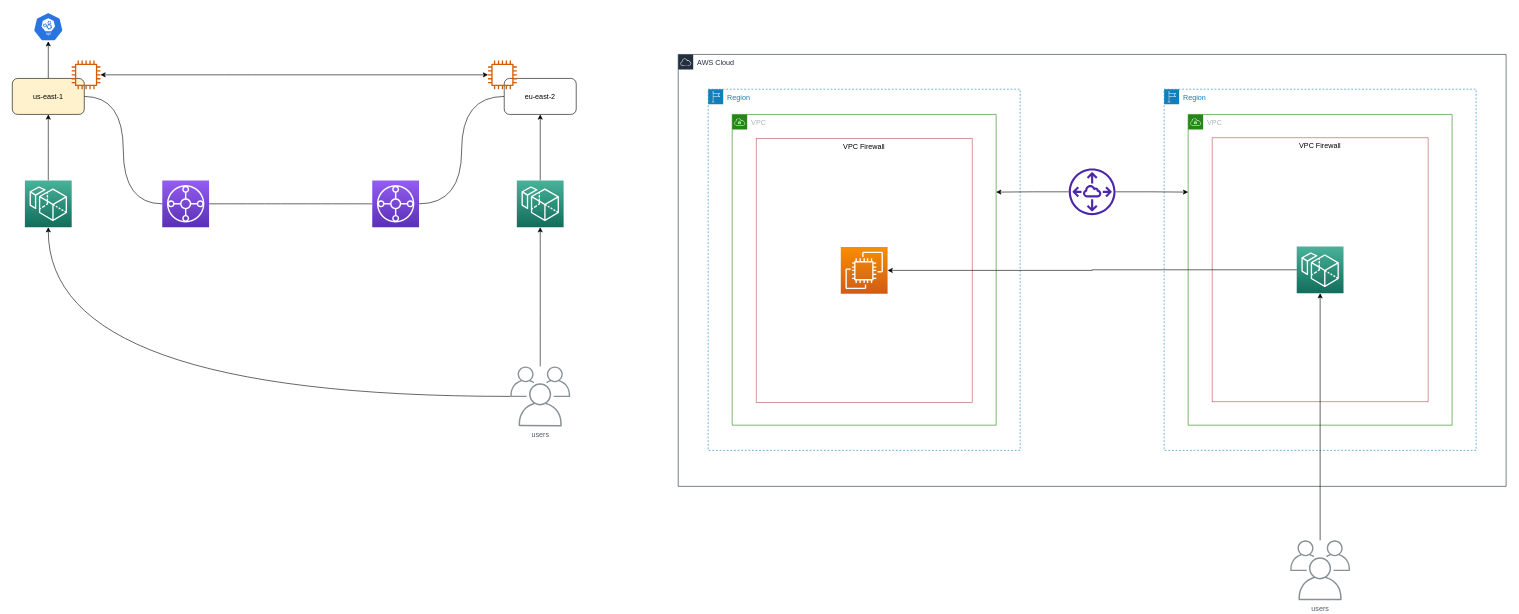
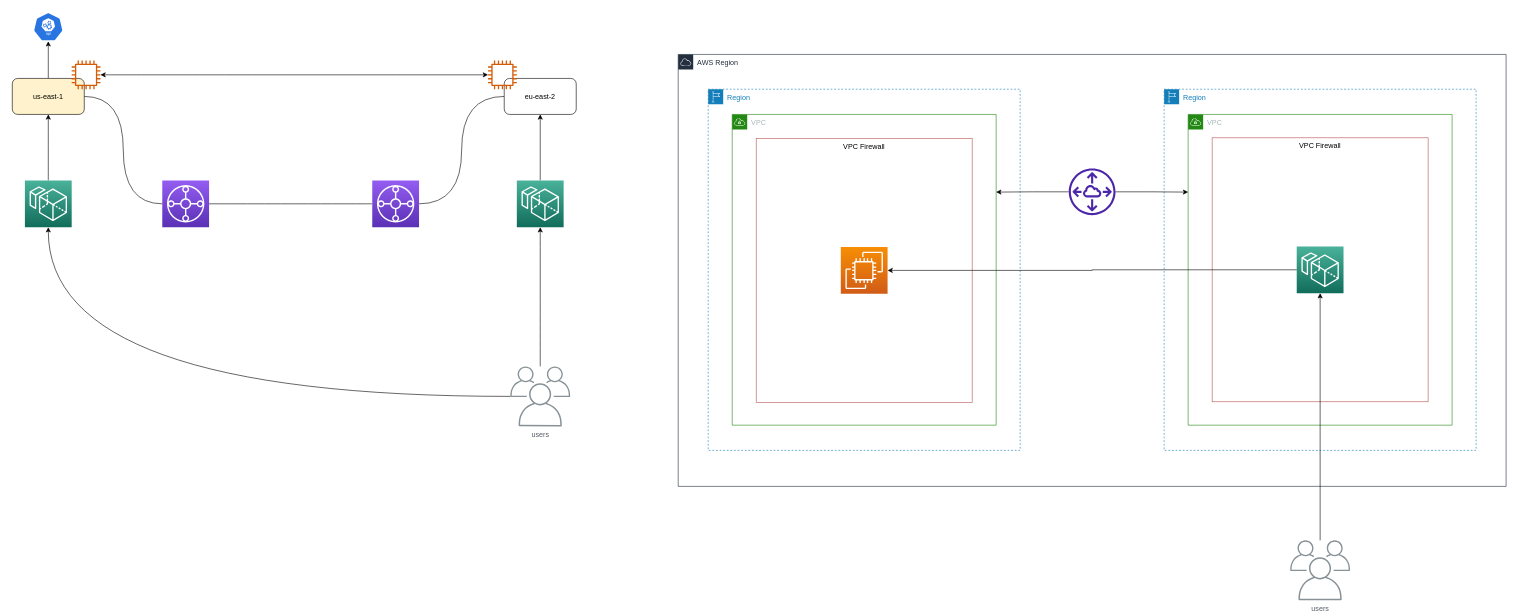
(714, 63) -> (716, 63)
